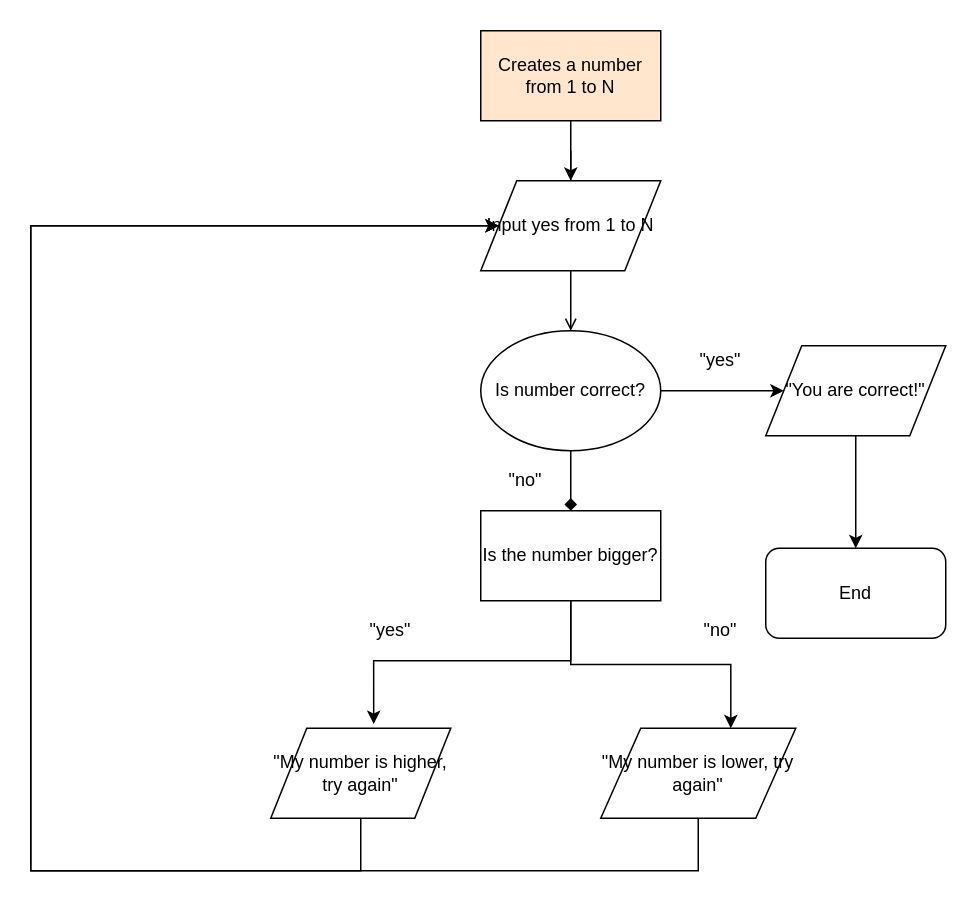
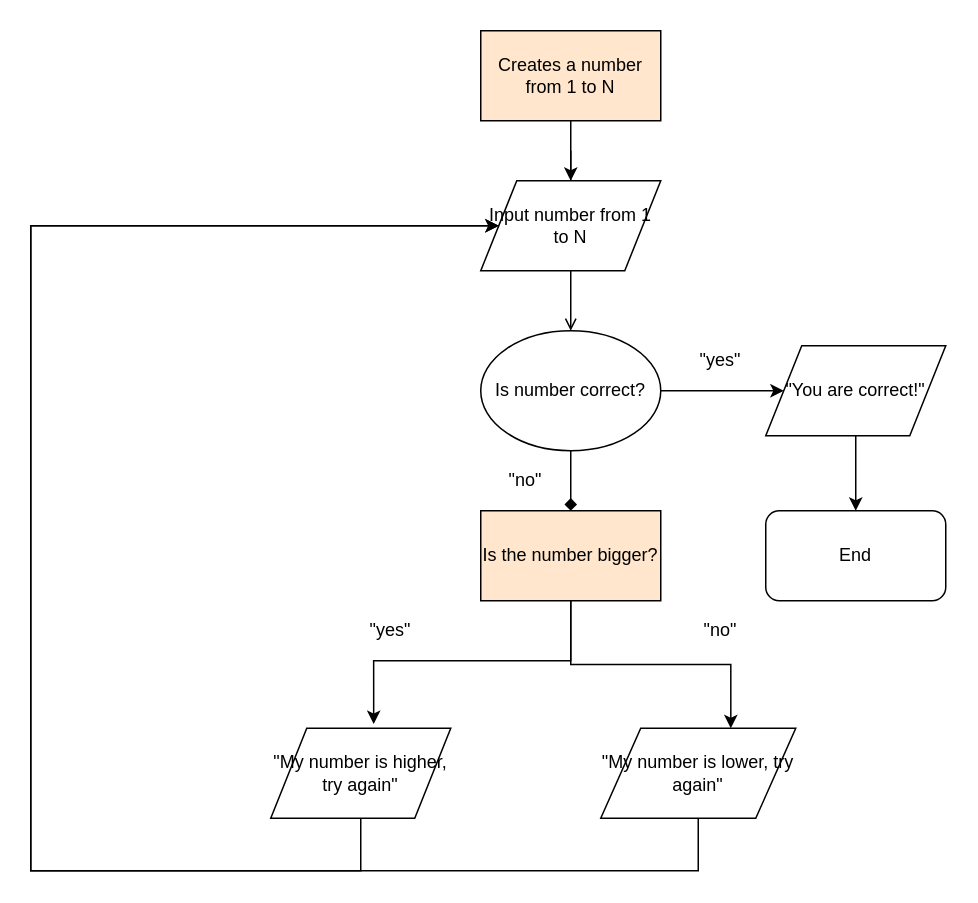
(571, 226) -> (571, 226)
(571, 556) -> (571, 556)
(856, 593) -> (856, 556)
